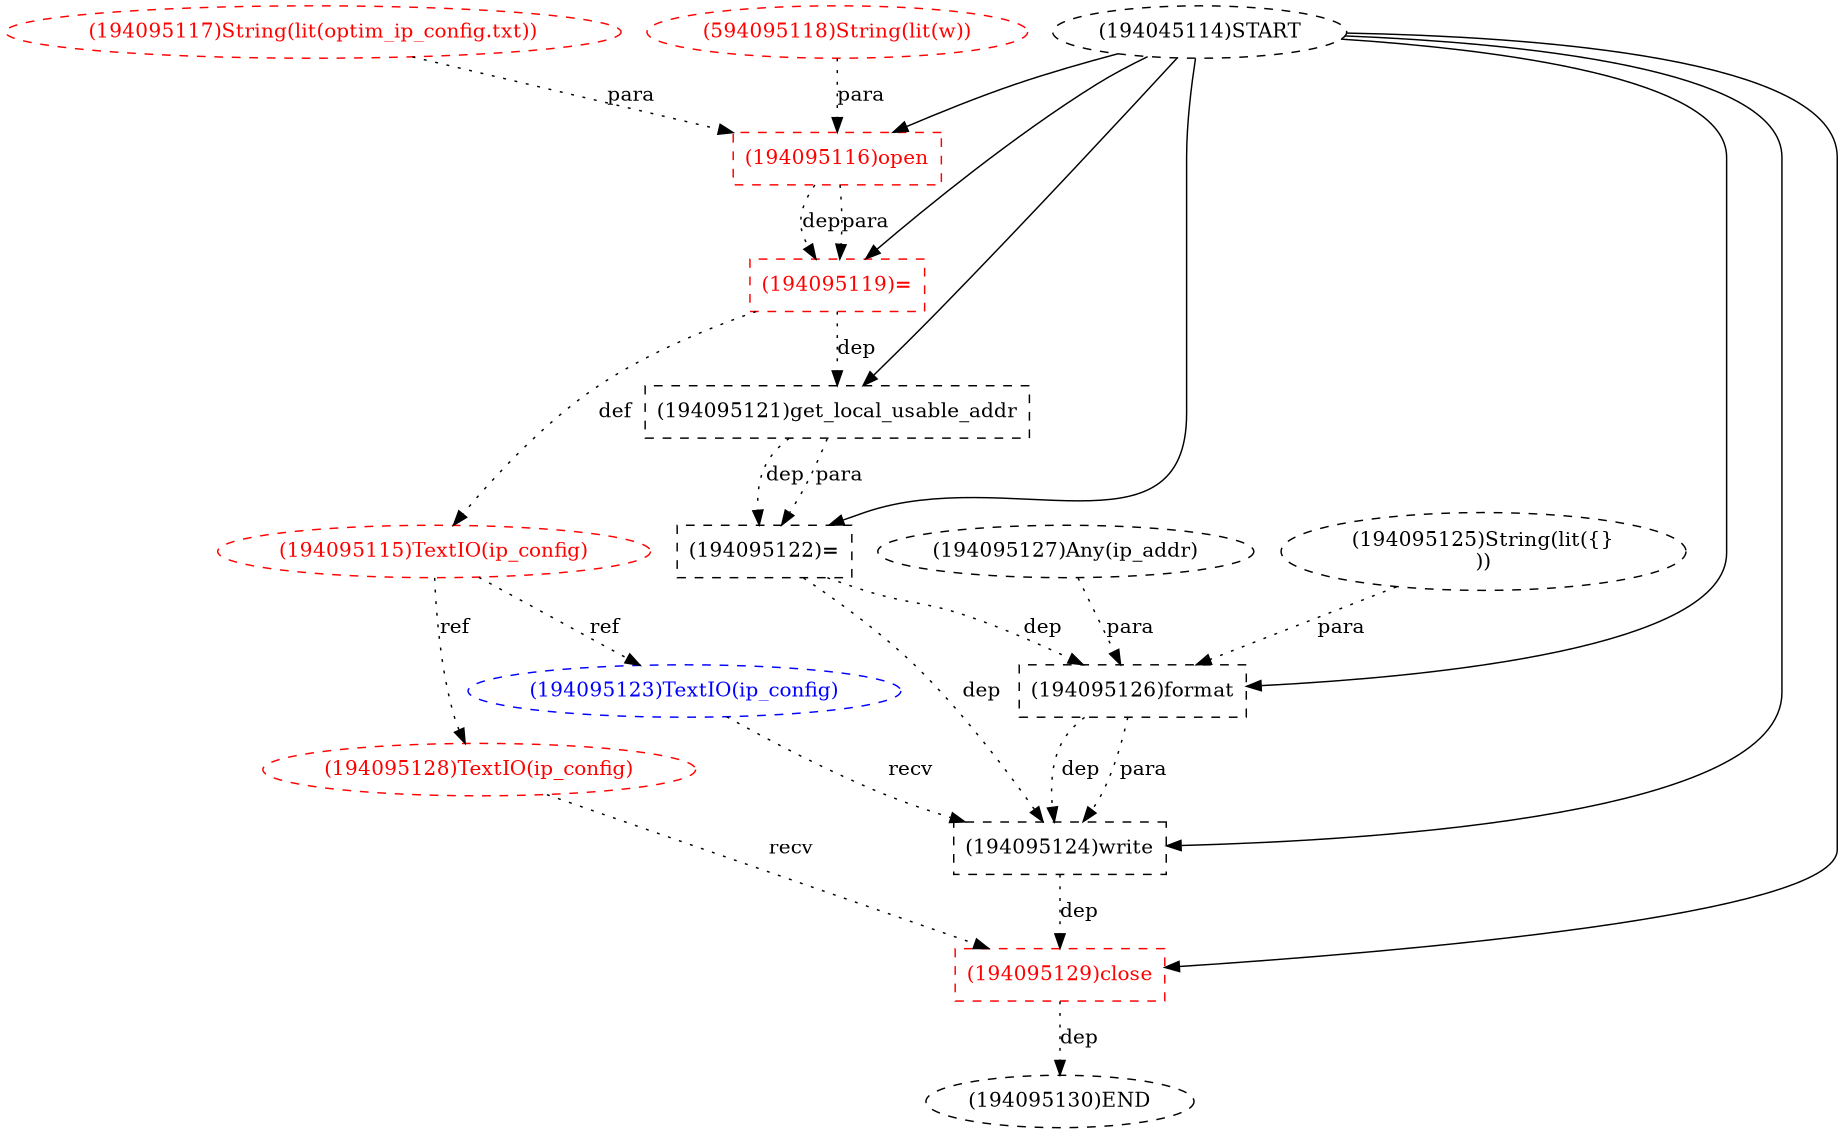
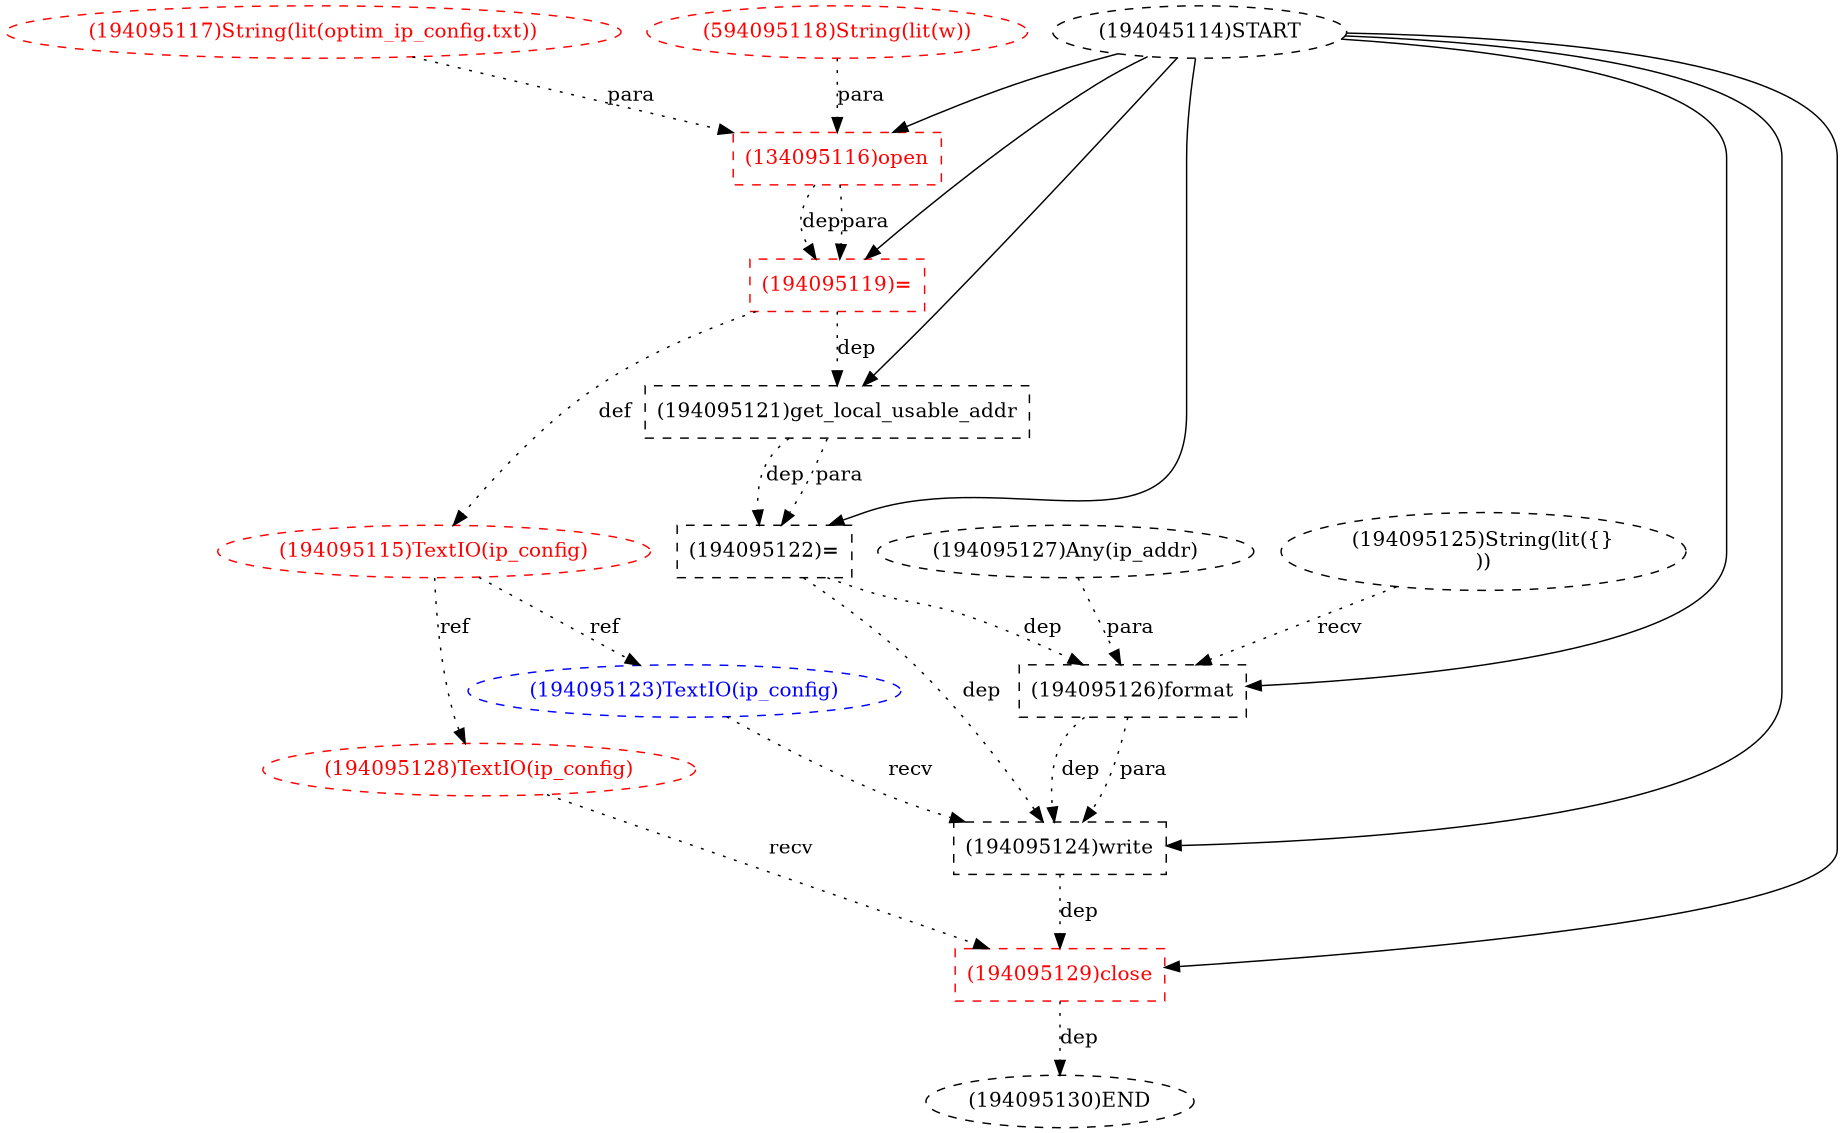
(837, 159) -> (837, 159)
(1342, 628) -> (1340, 628)
